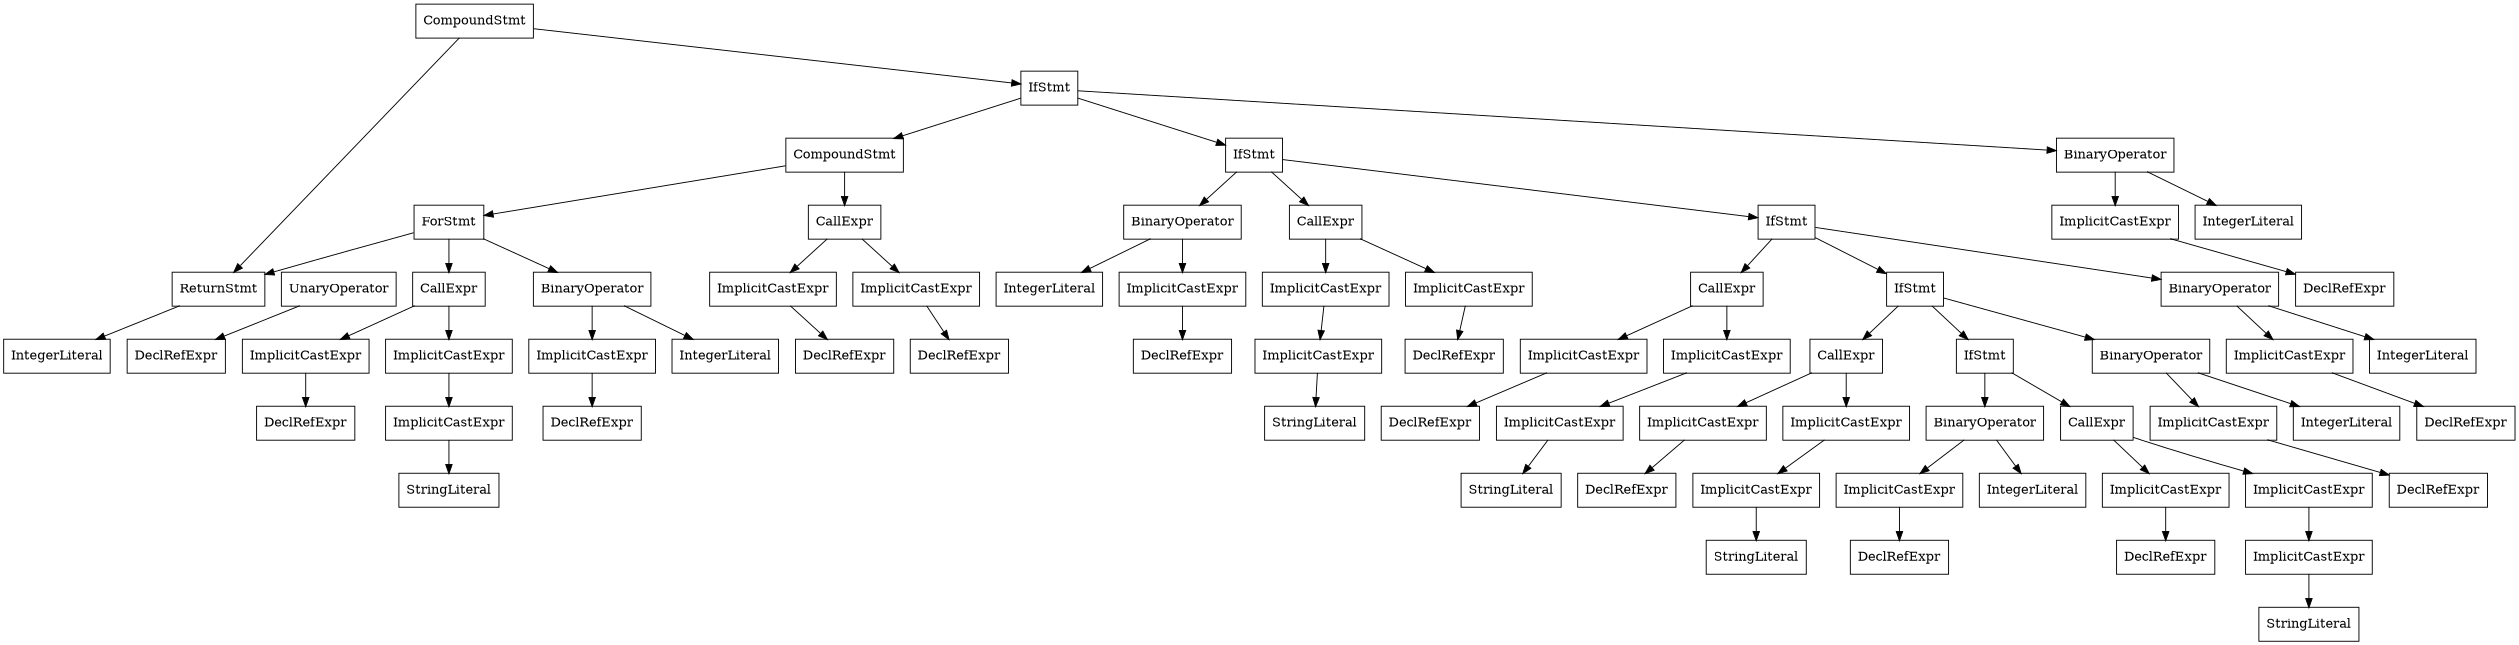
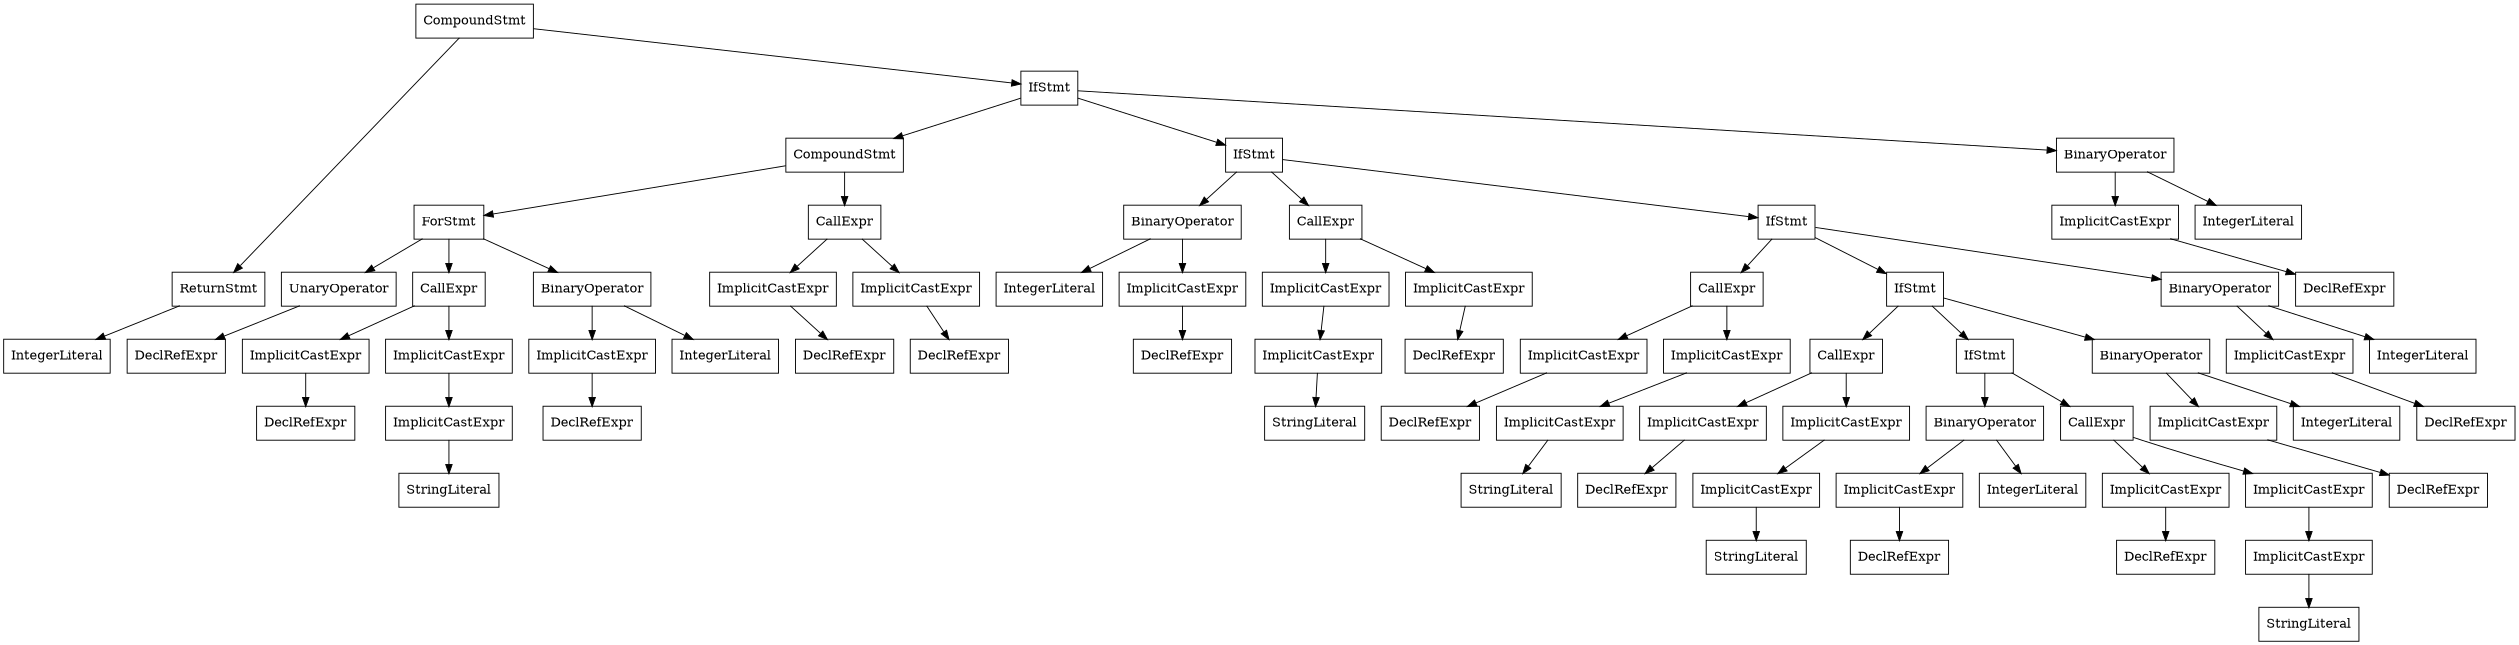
(344, 252) -> (398, 253)
